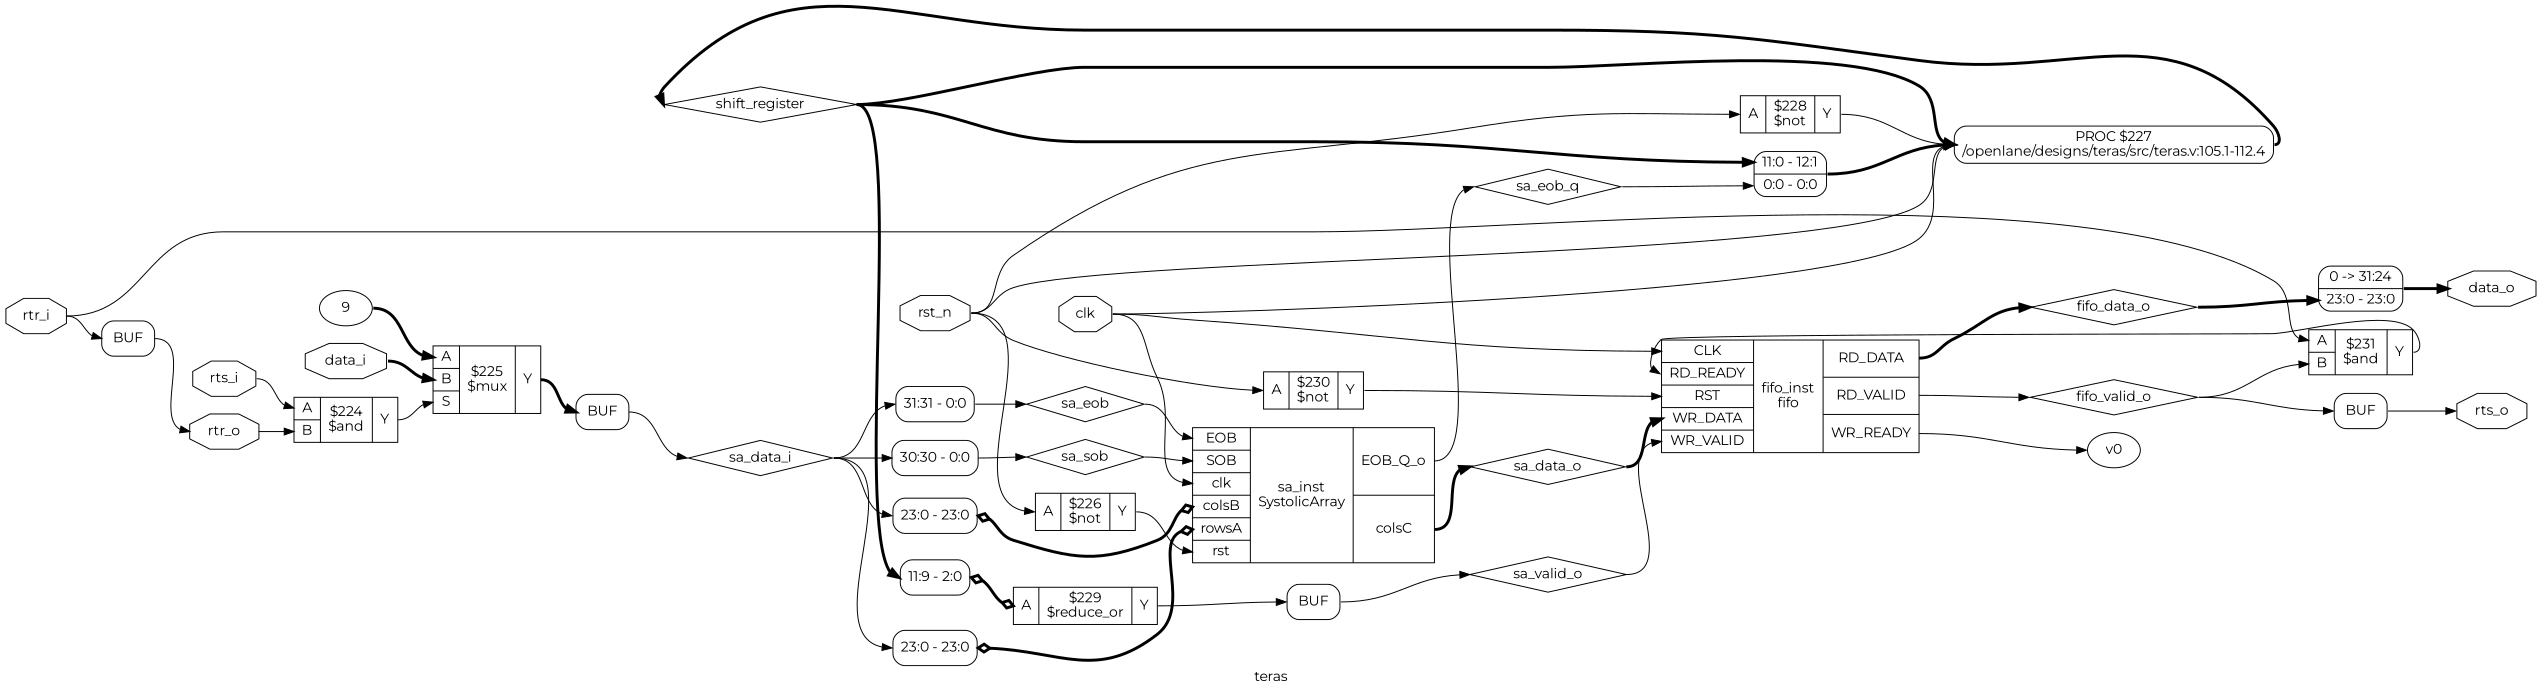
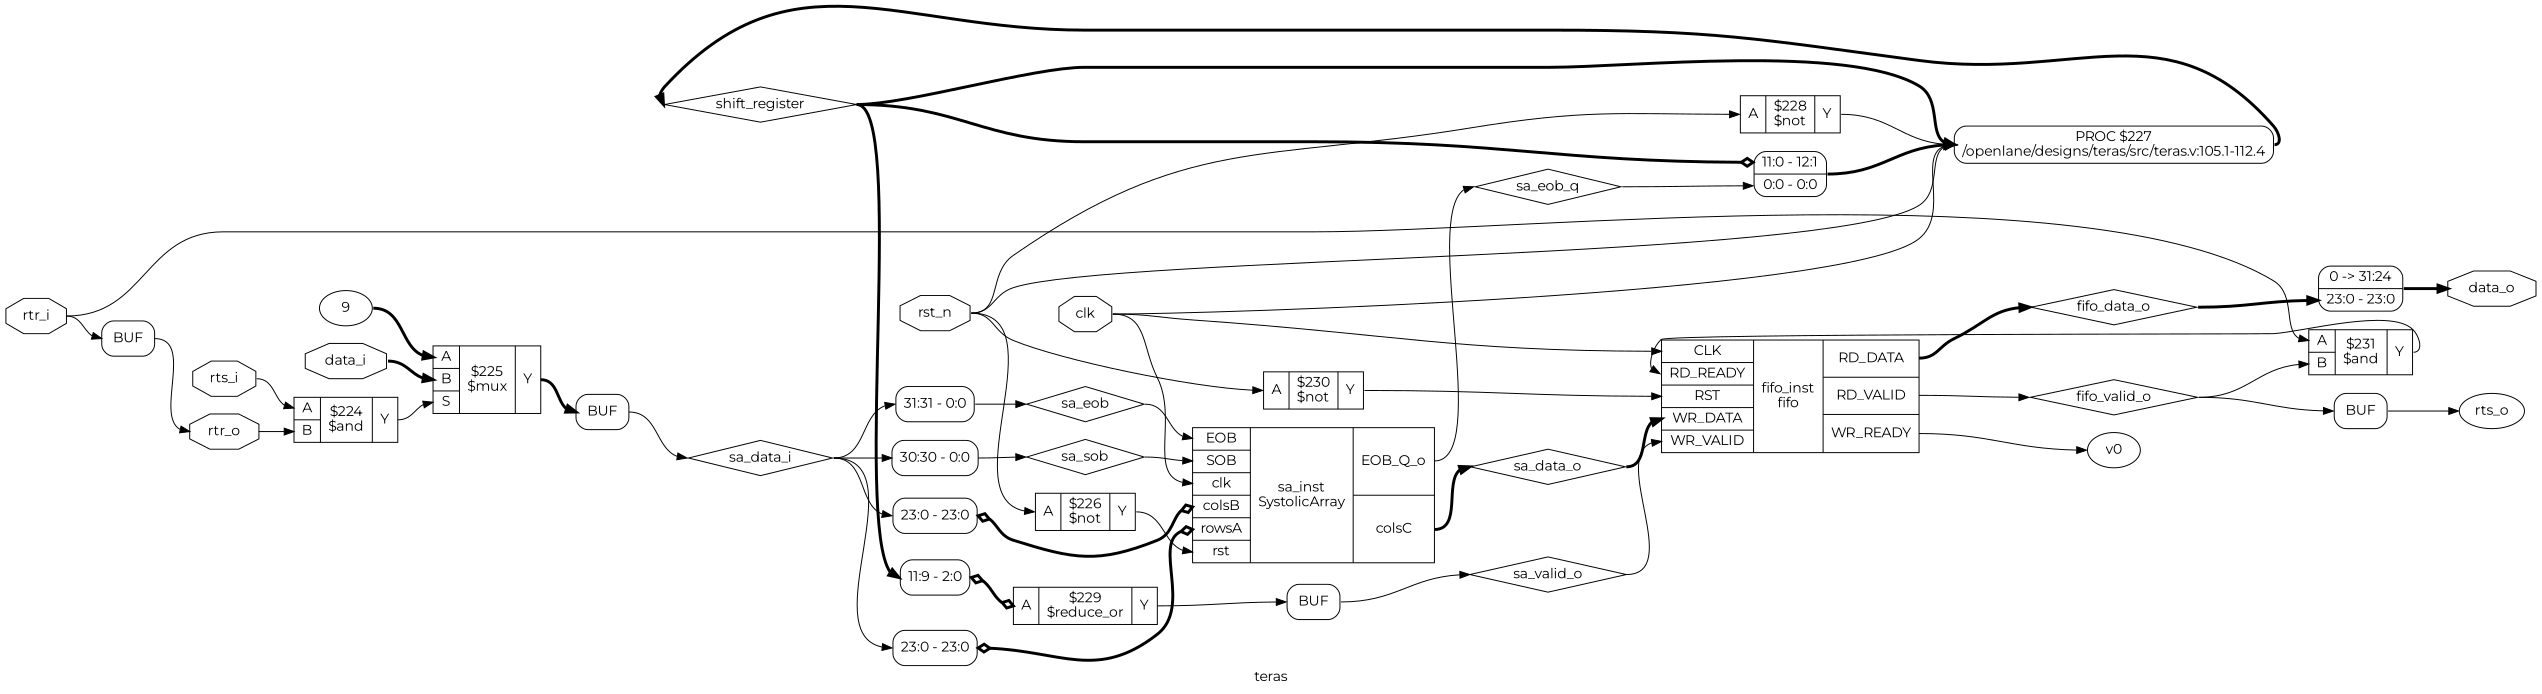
(1298, 142) -> (1297, 142)
(2492, 411) -> (2492, 411)
